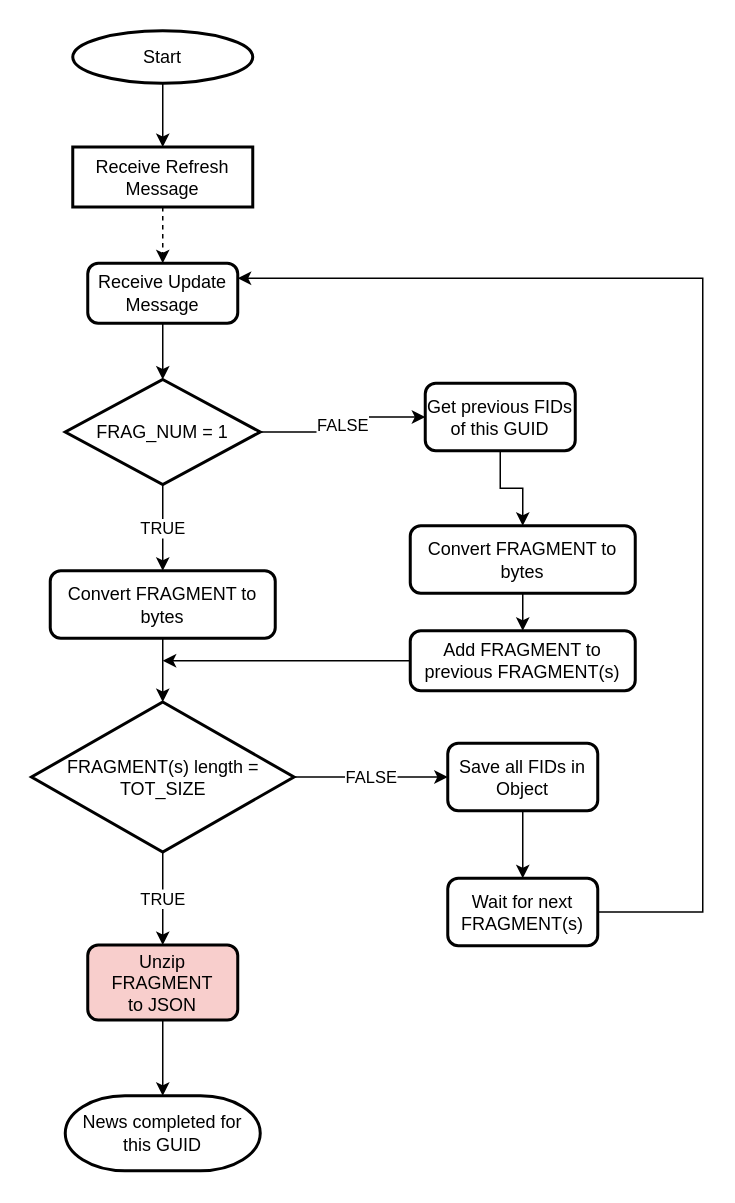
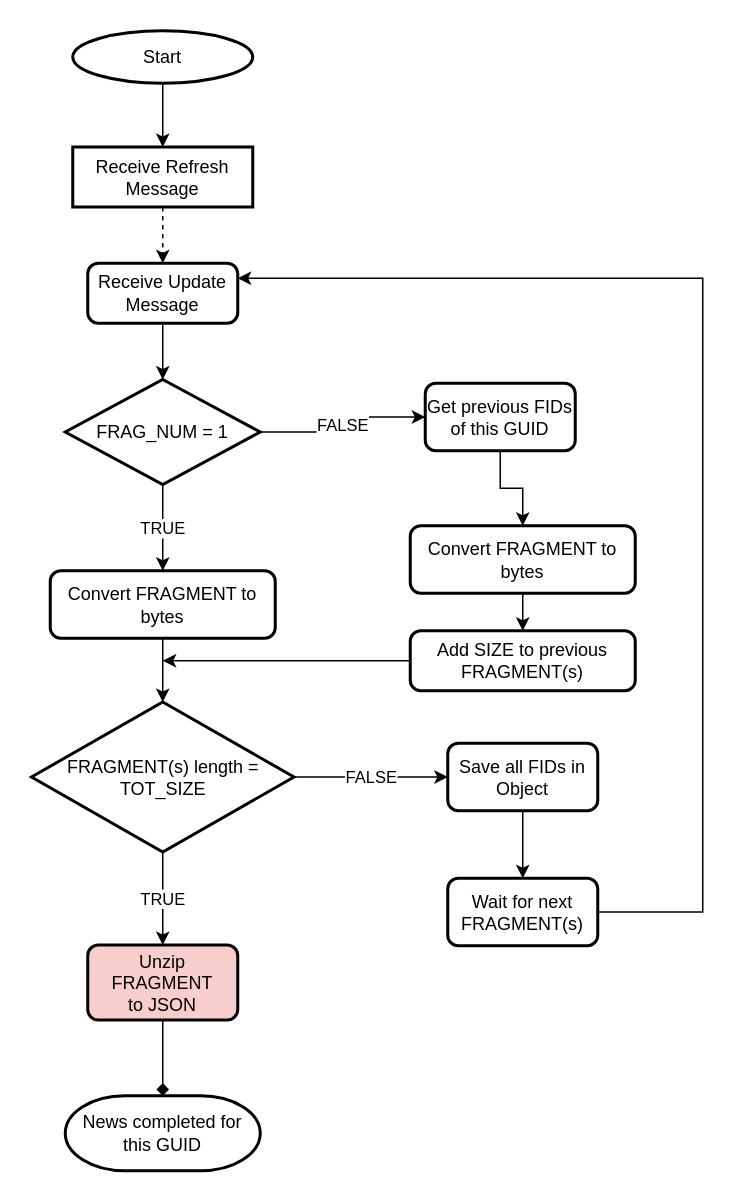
(523, 661) -> (523, 661)
(163, 1084) -> (163, 1083)
